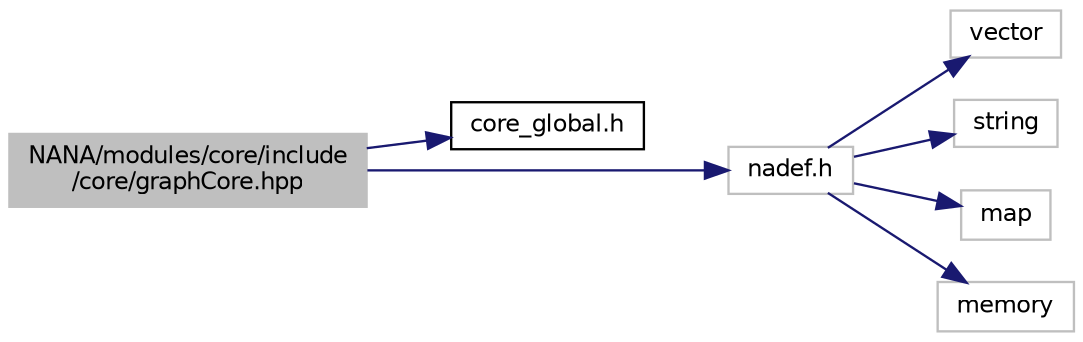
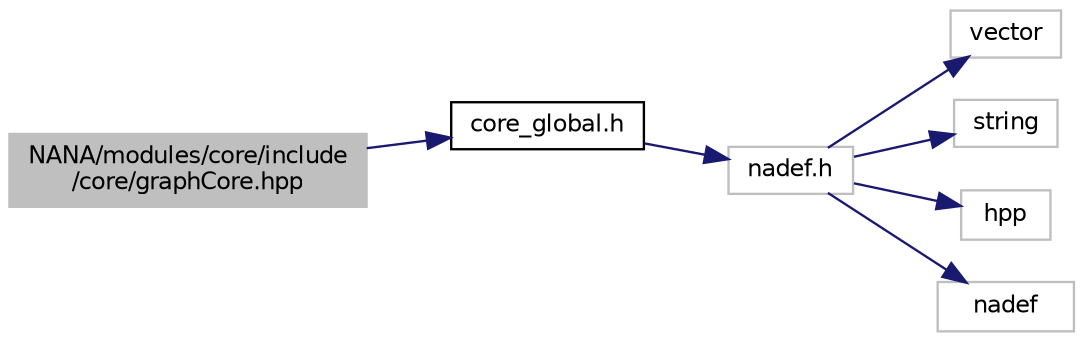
(536, 170) -> (675, 149)
(1006, 215) -> (1006, 215)
(1006, 307) -> (1006, 307)
